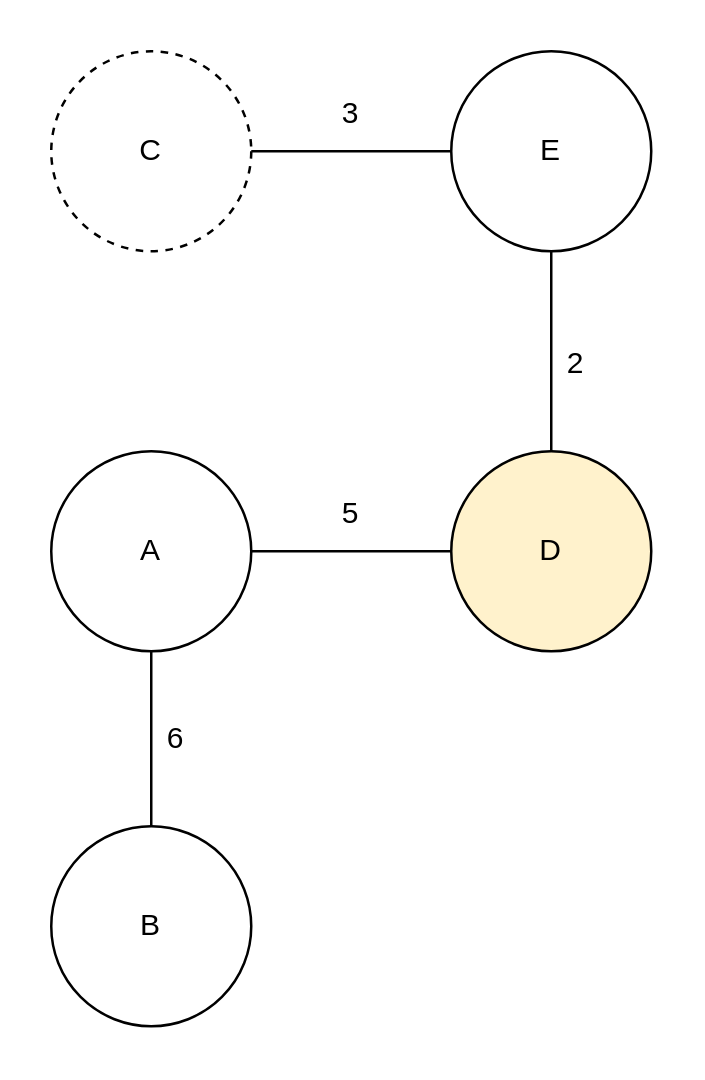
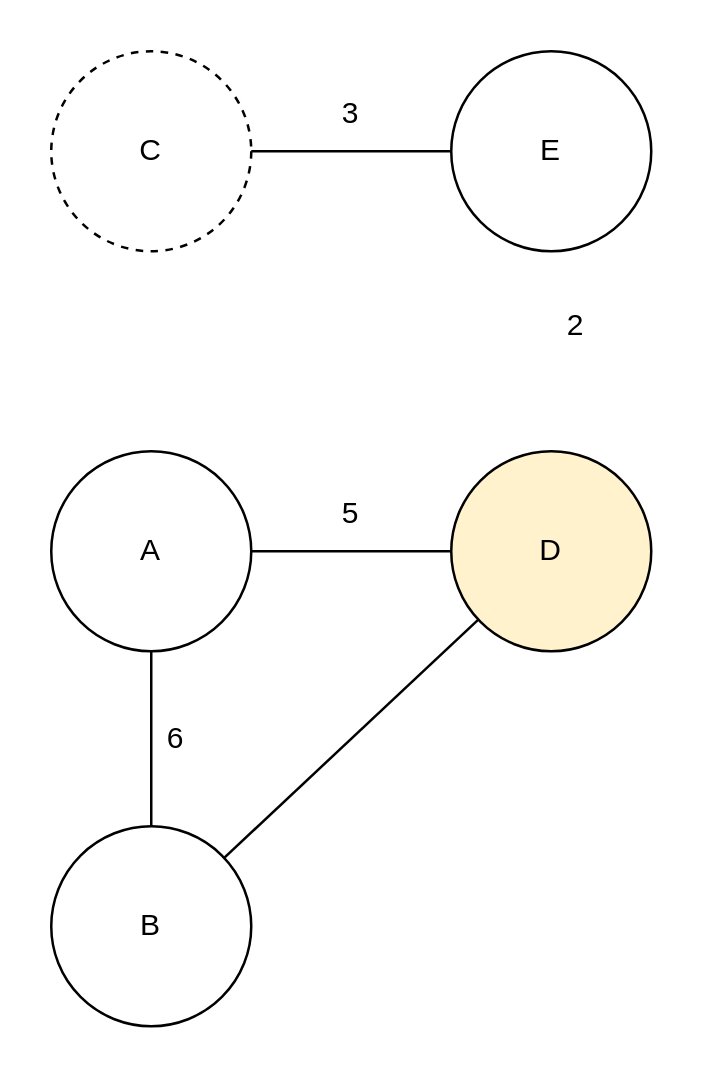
(551, 351) -> (351, 739)
(576, 364) -> (576, 326)
